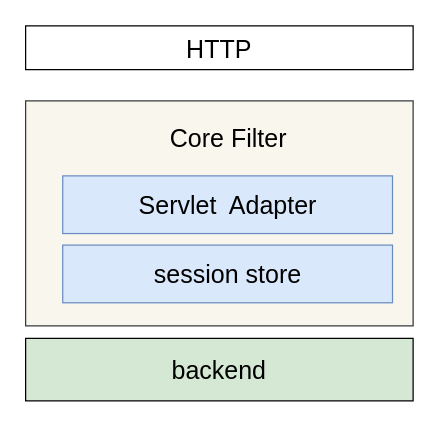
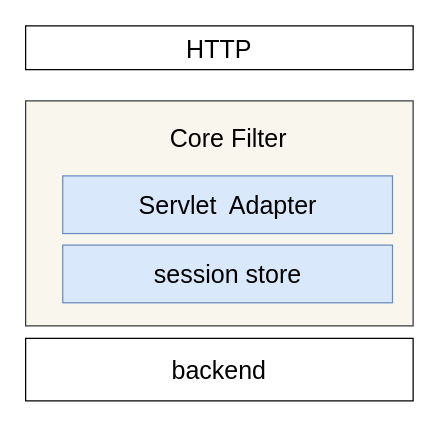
(219, 369) -> (219, 369)
